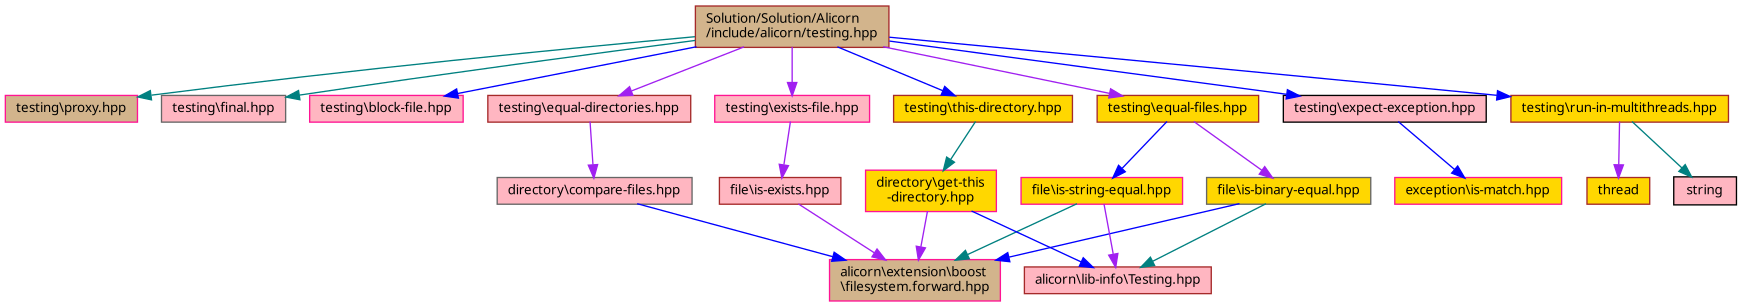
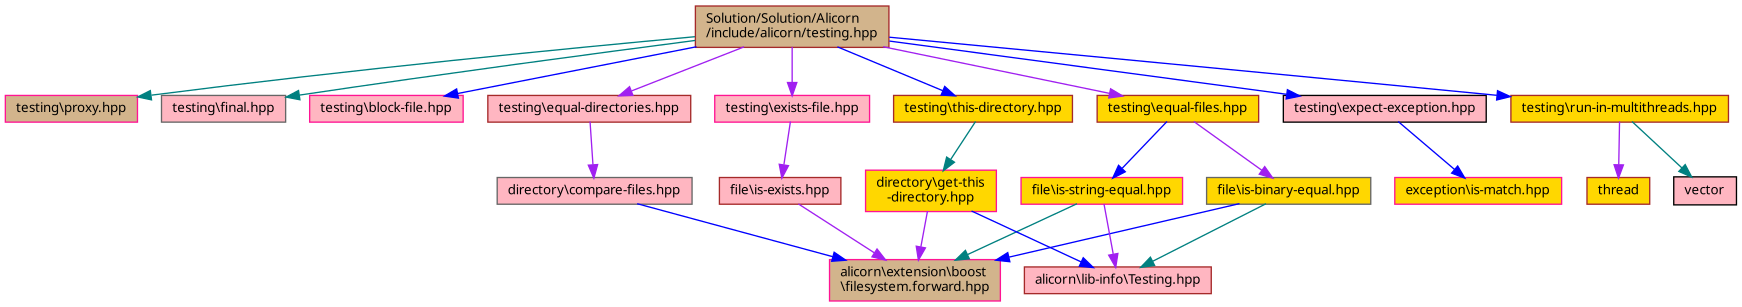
(1705, 191) -> (1705, 191)
